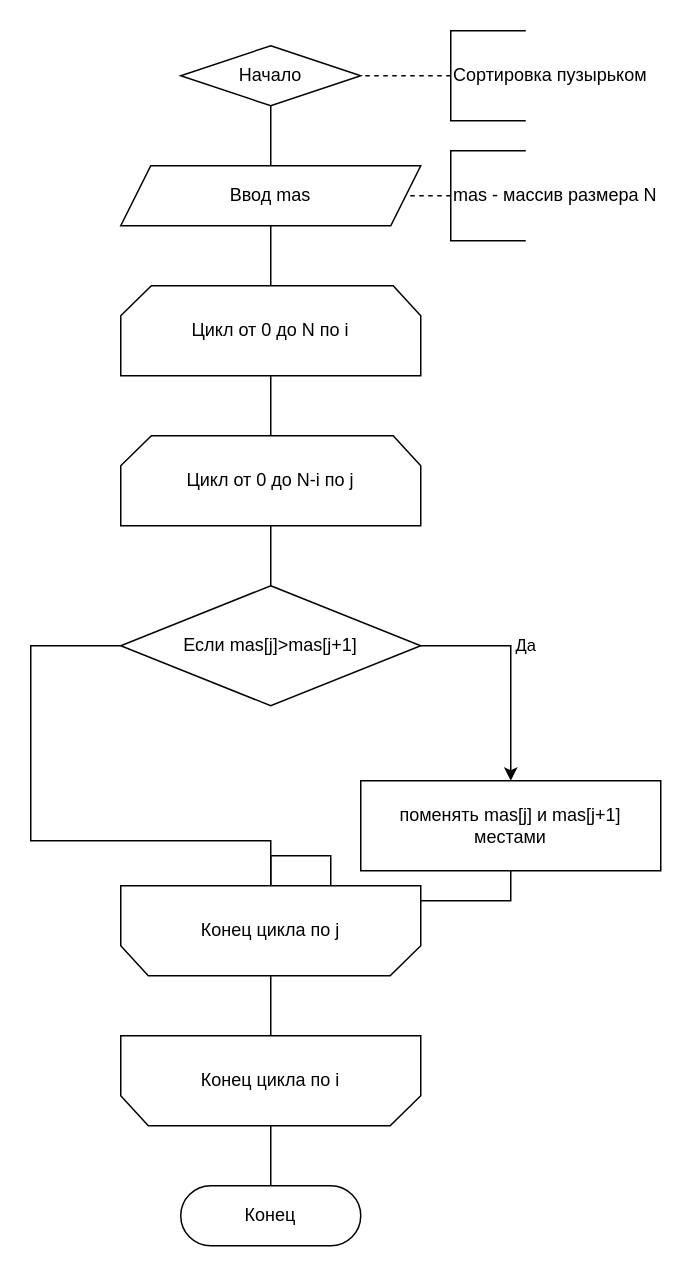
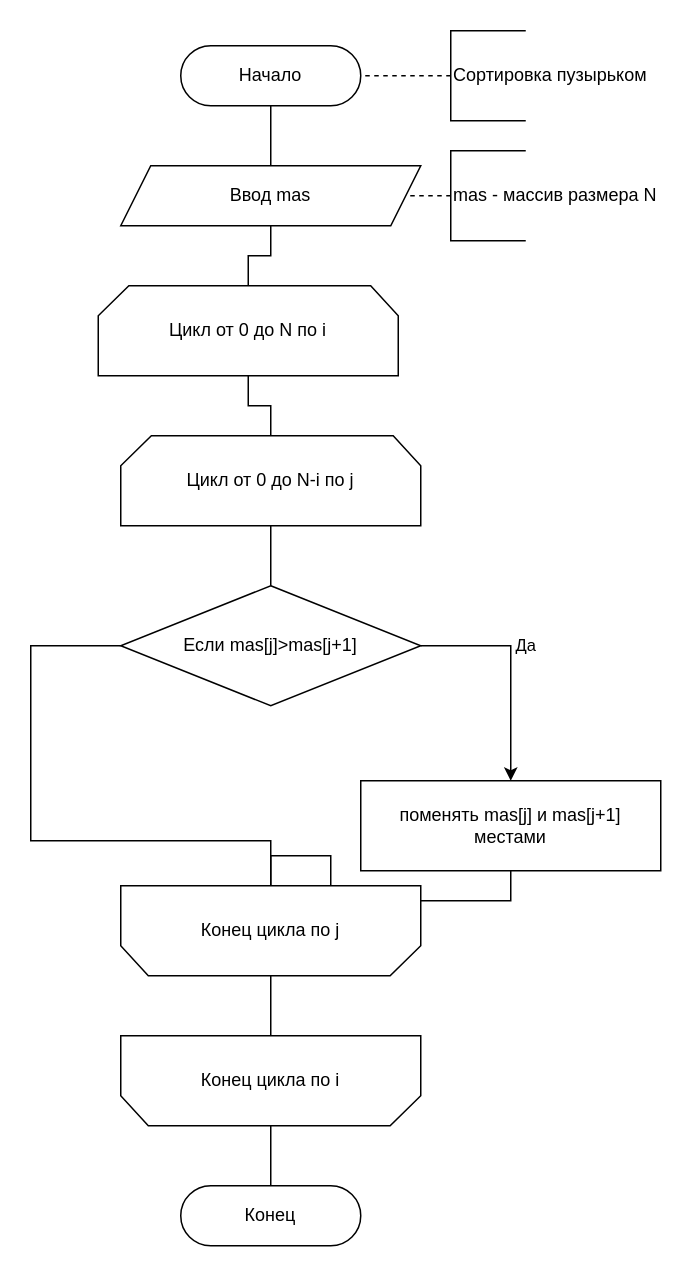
(271, 76) -> (271, 76)
(271, 331) -> (248, 331)
